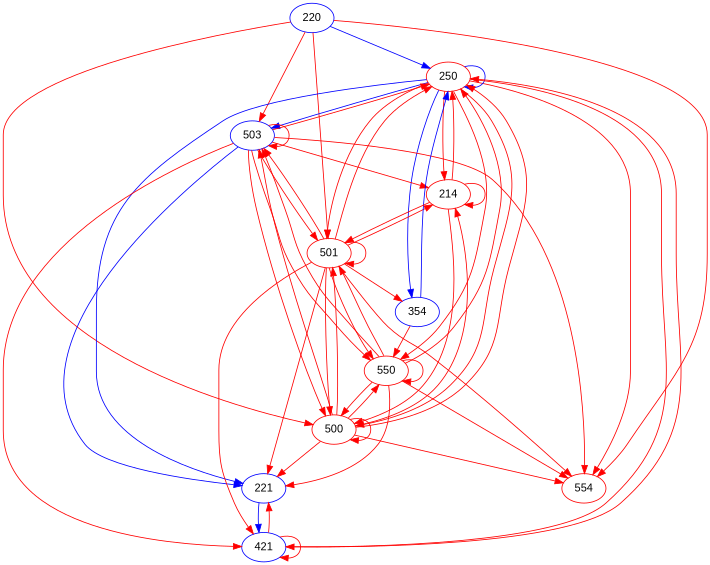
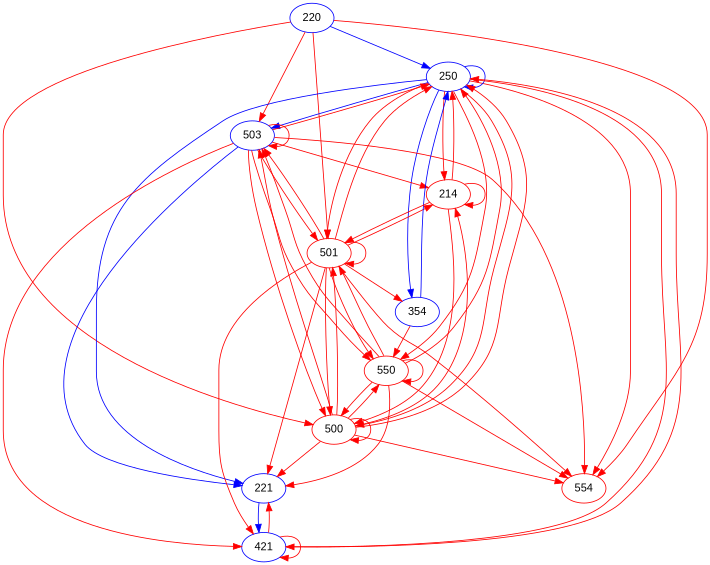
(448, 77) -> (448, 77)
